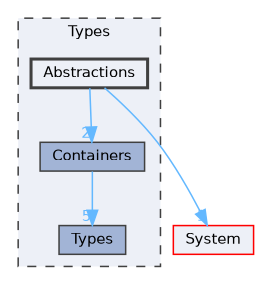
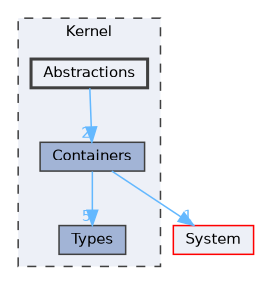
(89, 33) -> (89, 33)
(149, 132) -> (146, 194)
